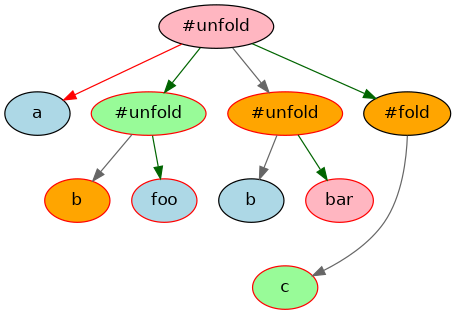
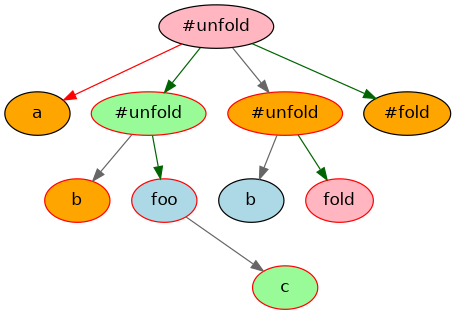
(37, 114) -> (37, 114)
(340, 201) -> (340, 201)
(388, 217) -> (219, 240)
